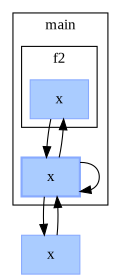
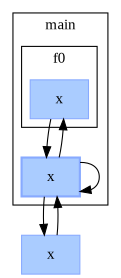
(59, 59) -> (59, 59)
